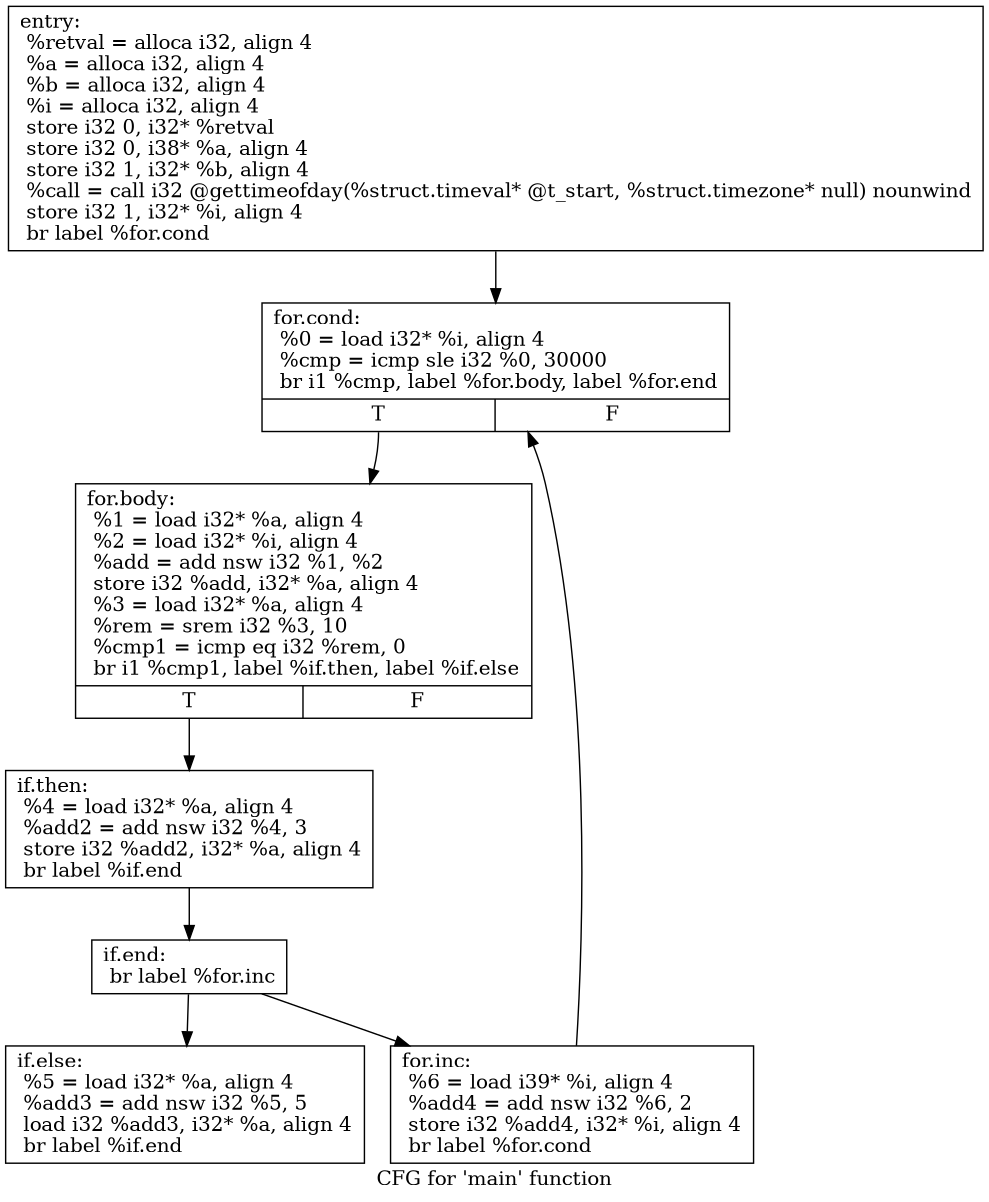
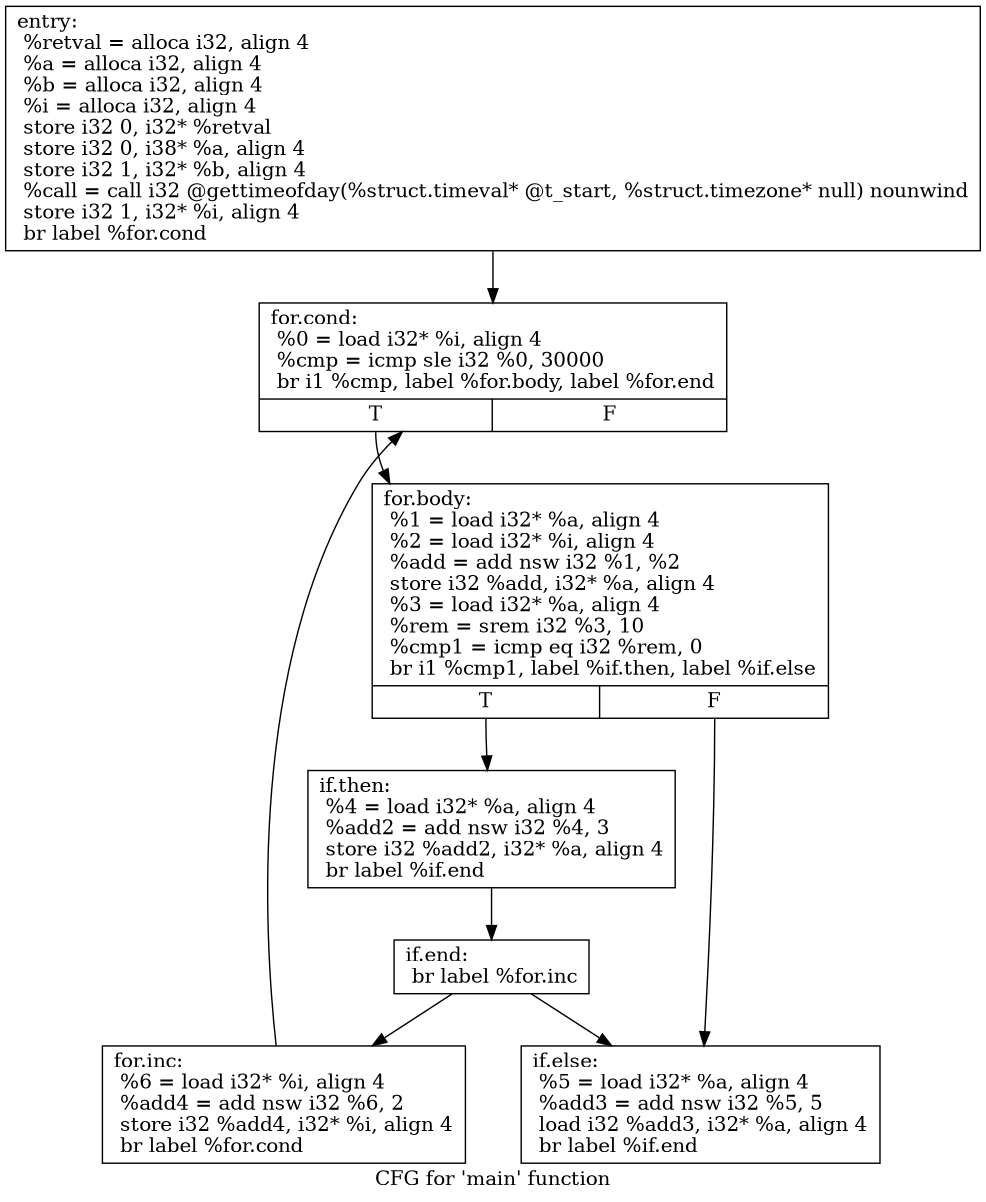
none -> (712, 875)
(538, 1083) -> (250, 1083)
